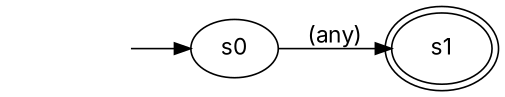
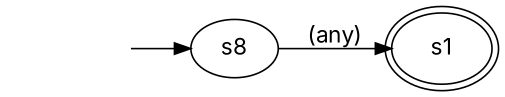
(235, 49) -> (235, 49)
